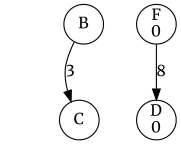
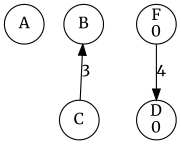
none -> (24, 24)
(66, 66) -> (81, 78)
(161, 72) -> (161, 72)
